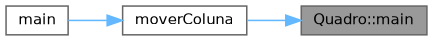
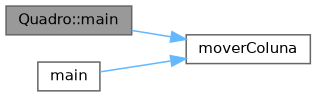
(266, 20) -> (151, 34)
